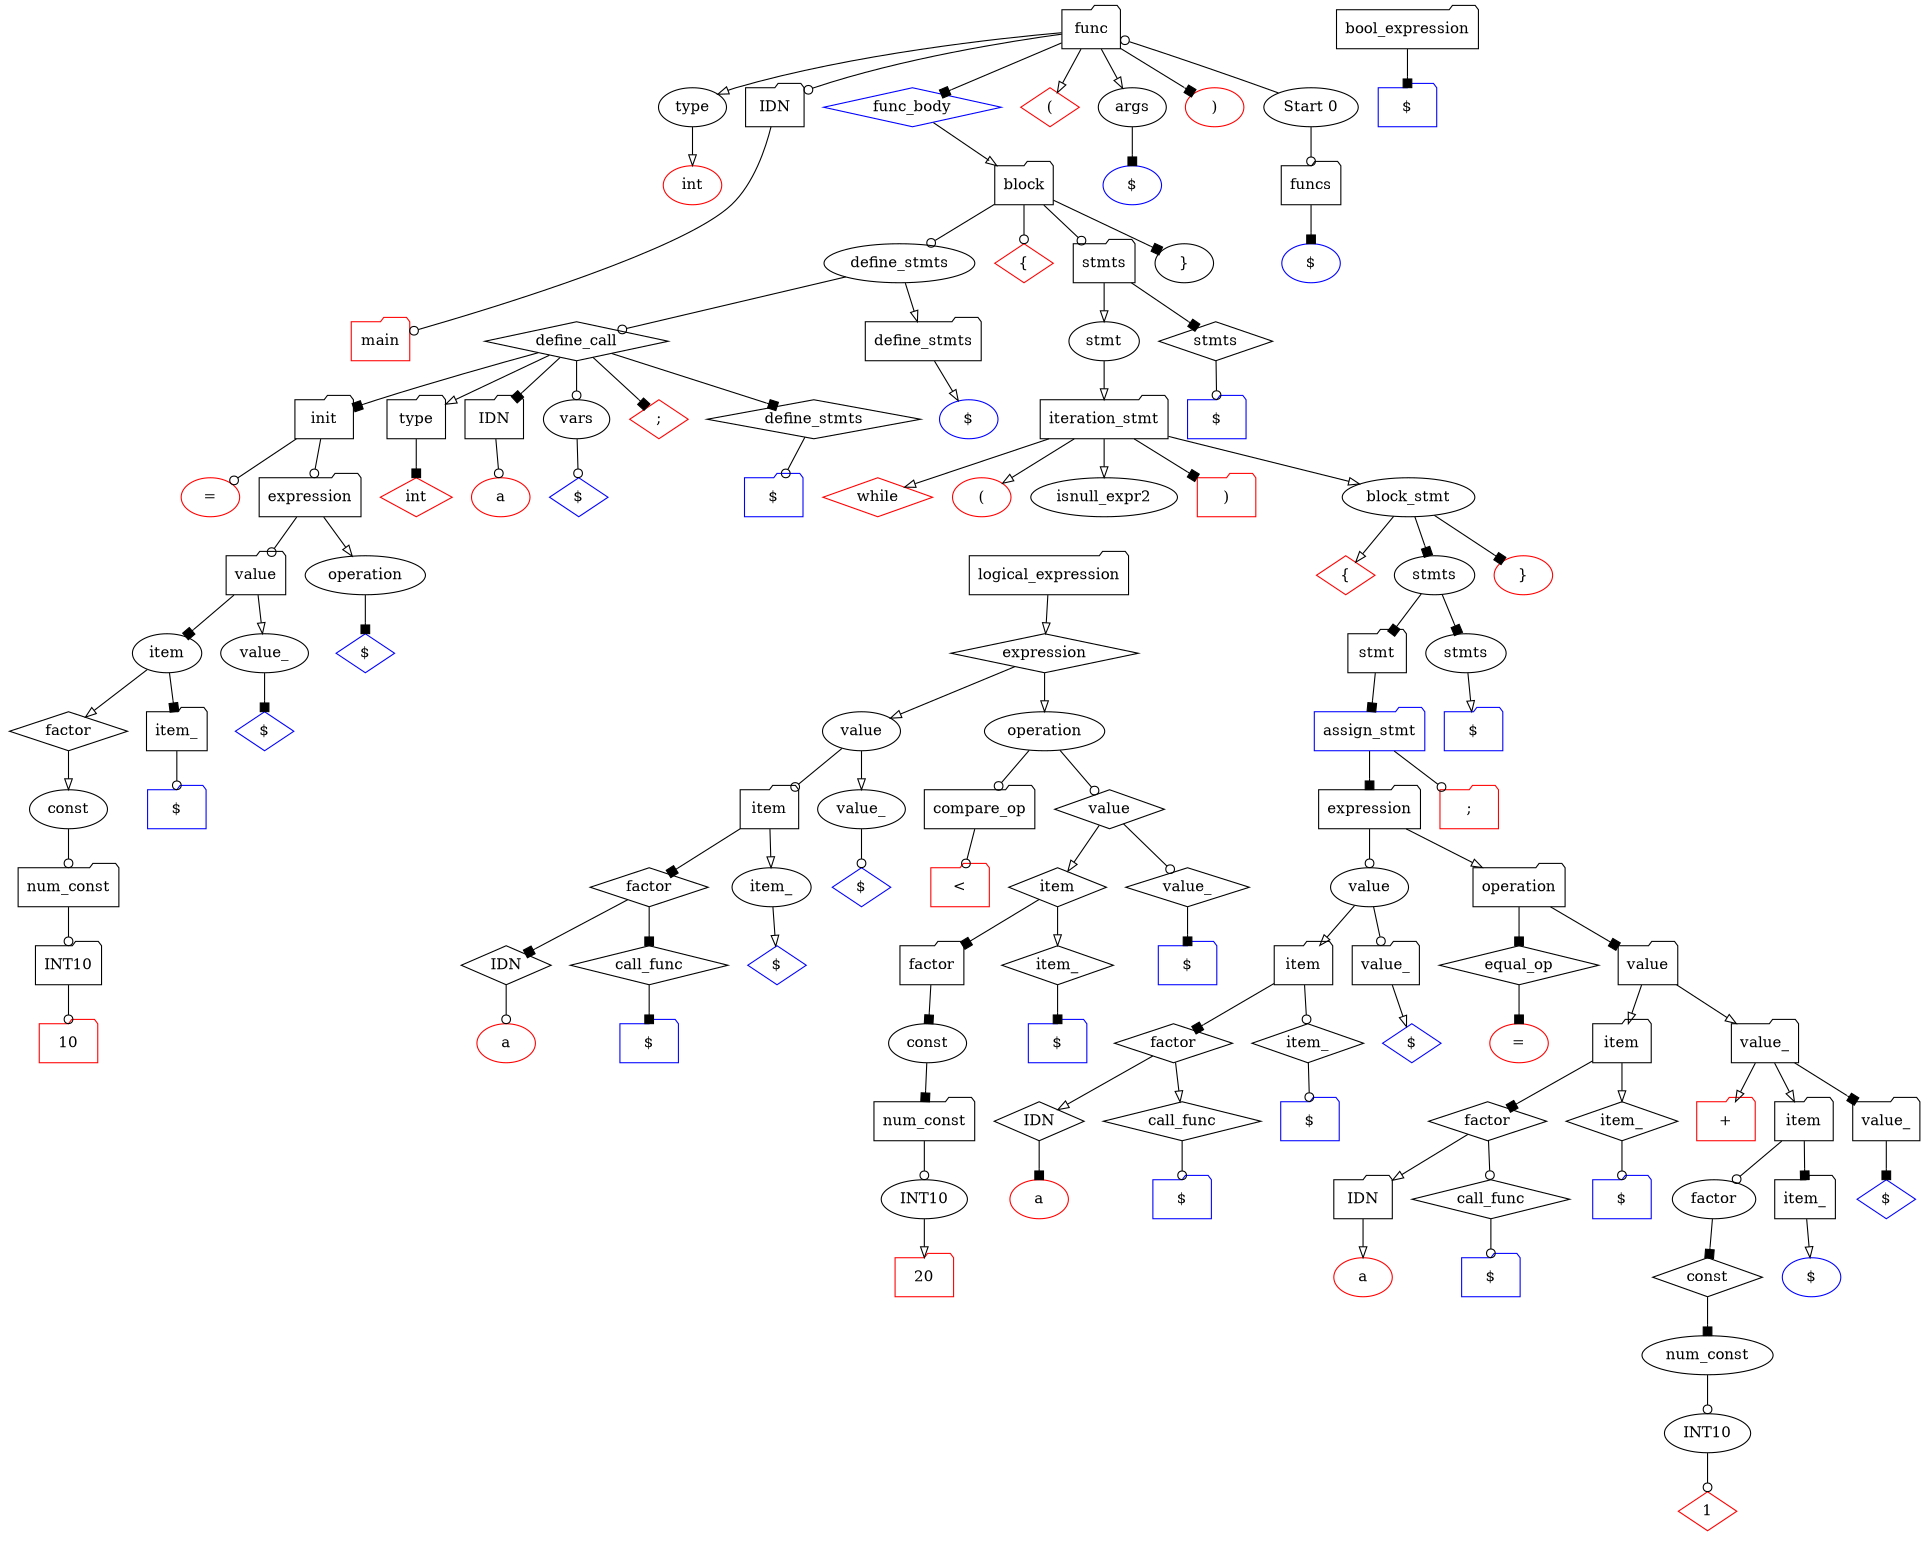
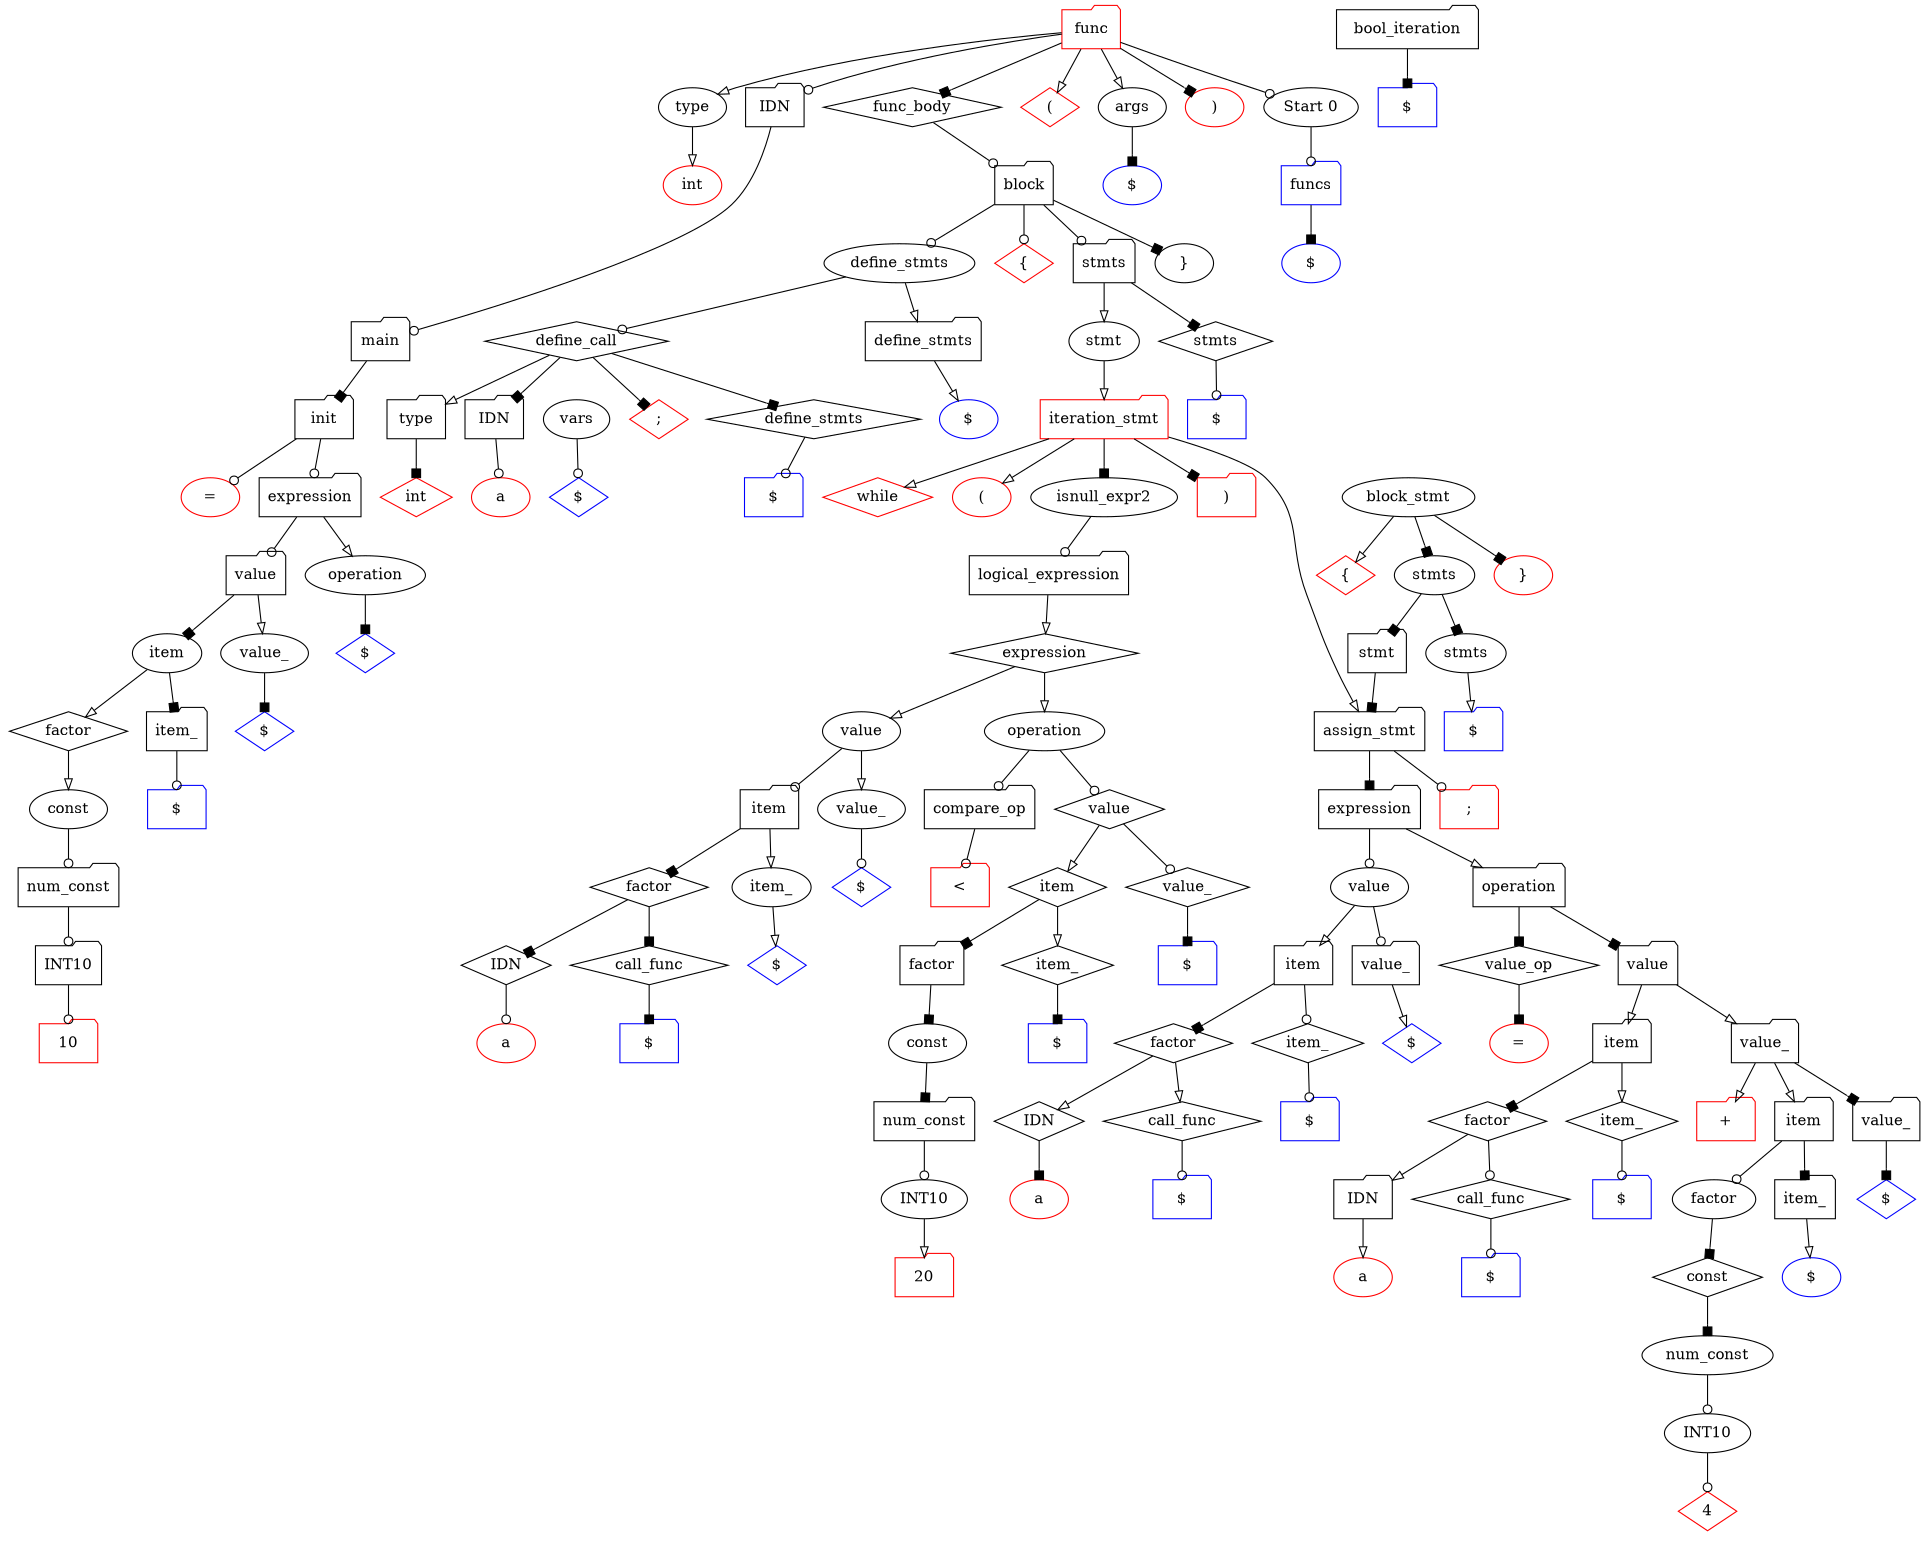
(1091, 29) -> (1091, 29)
(1407, 29) -> (1407, 29)
(1204, 67) -> (1193, 68)
(912, 107) -> (912, 107)
(961, 142) -> (961, 142)
(1311, 185) -> (1311, 185)
(380, 341) -> (380, 341)
(577, 376) -> none
(451, 377) -> (355, 376)
(1104, 419) -> (1104, 419)
(1104, 453) -> (1104, 453)
(1259, 459) -> (1294, 538)
none -> (1079, 532)
(1370, 731) -> (1370, 731)
(1519, 965) -> (1519, 965)
(1708, 1511) -> (1708, 1511)
